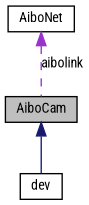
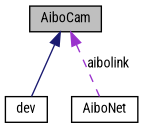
(41, 71) -> (88, 71)
